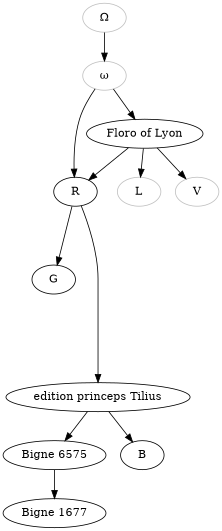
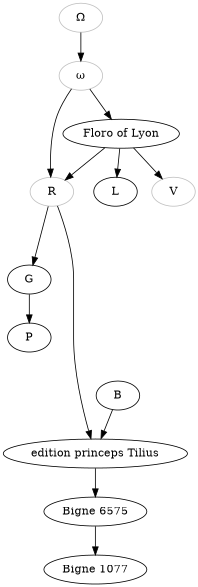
(75, 192) -> (52, 192)
(139, 192) -> (116, 192)
none -> (29, 338)
(118, 424) -> (108, 420)
(55, 513) -> (95, 570)
